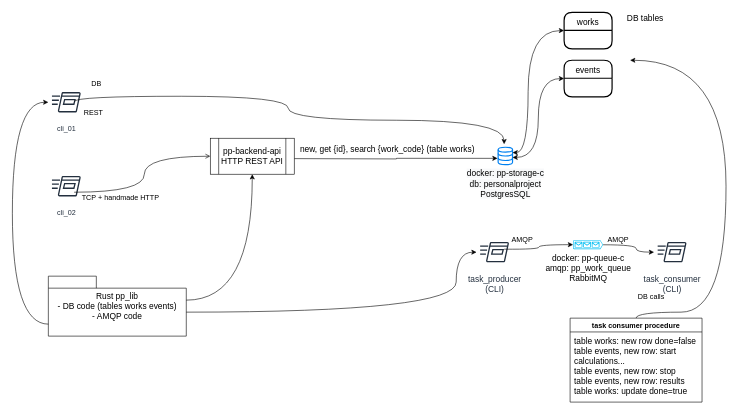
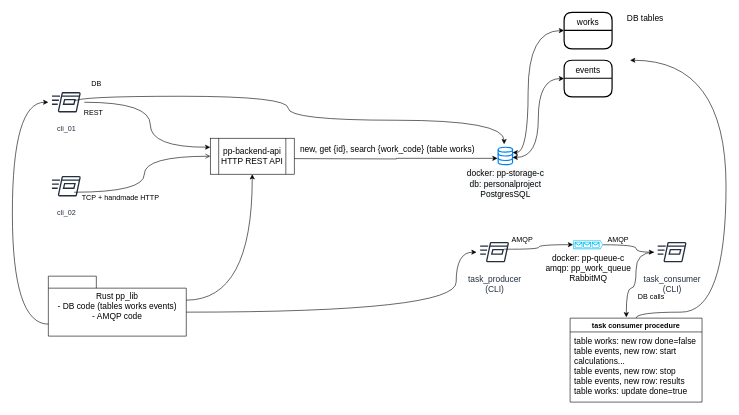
none -> (145, 114)
none -> (635, 284)
